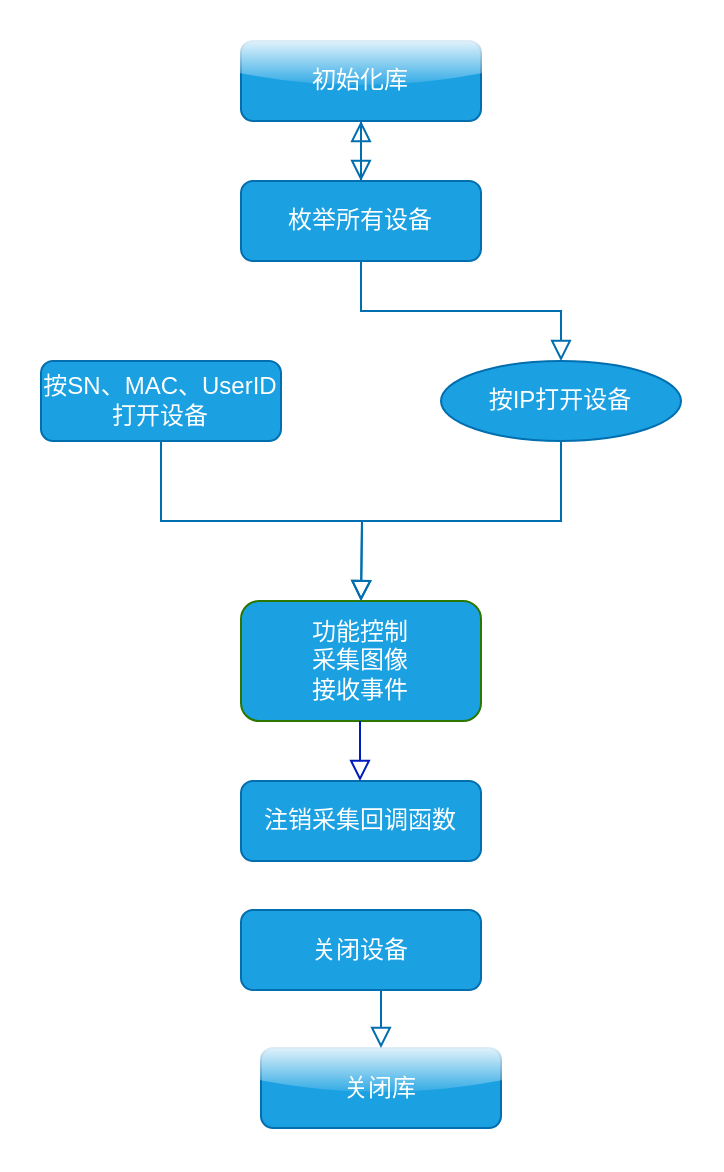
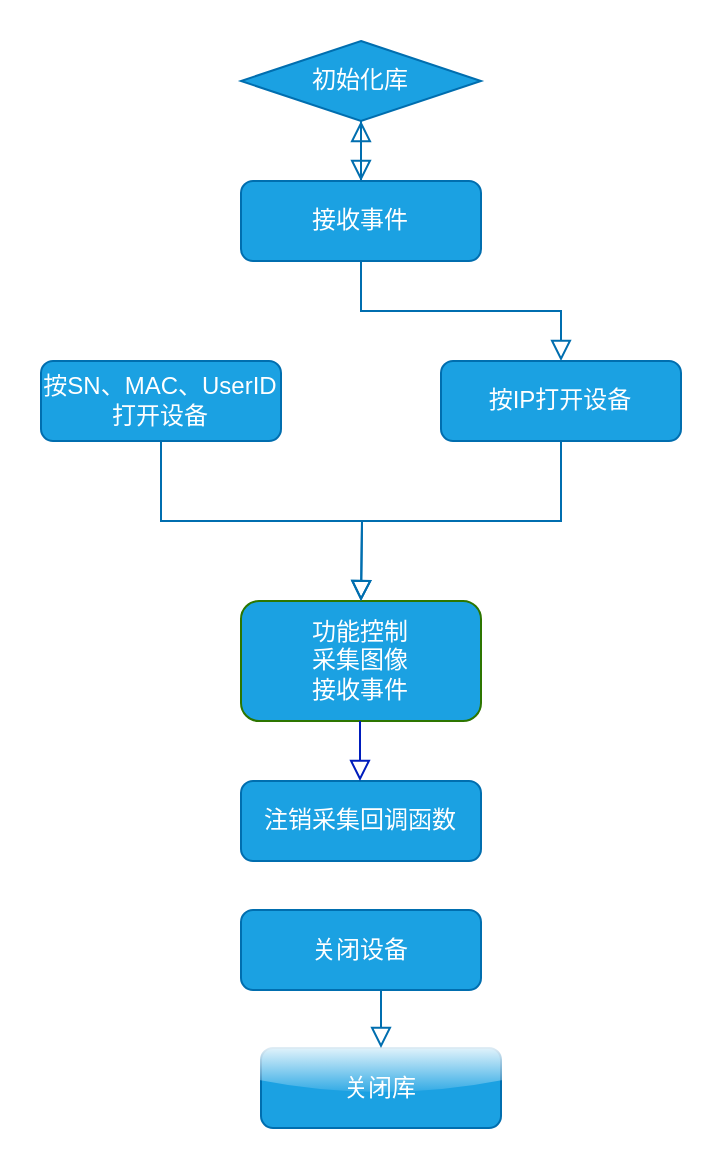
(361, 81) -> (361, 81)
(361, 221) -> (361, 221)
(561, 401) -> (561, 401)
